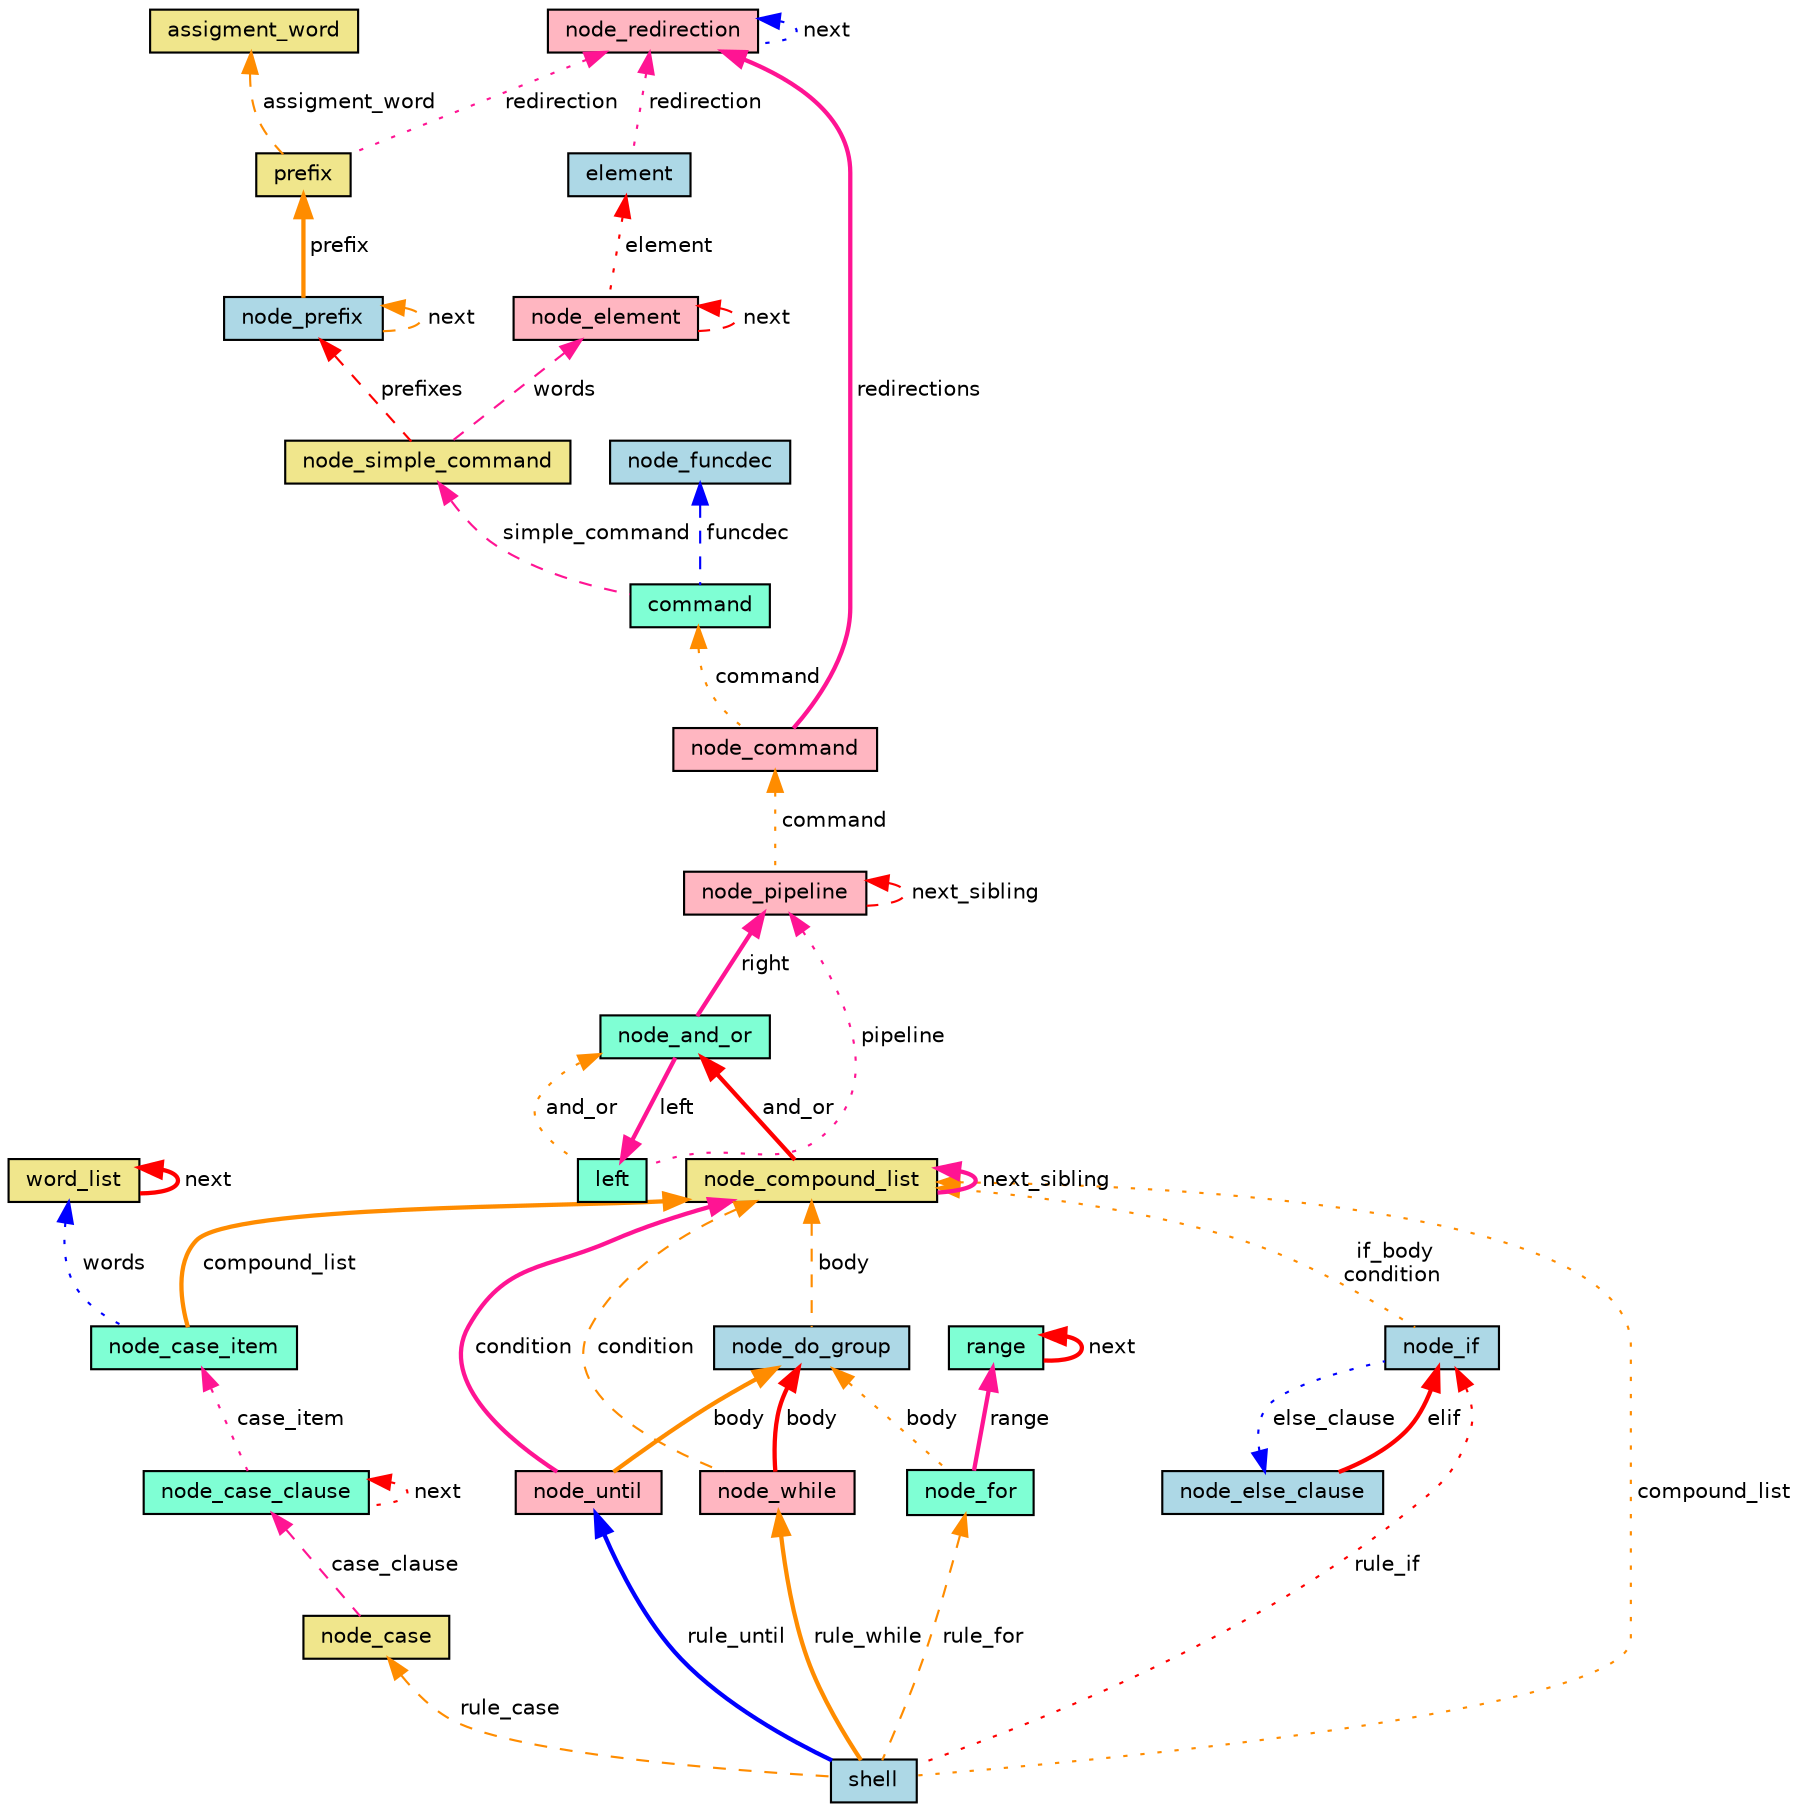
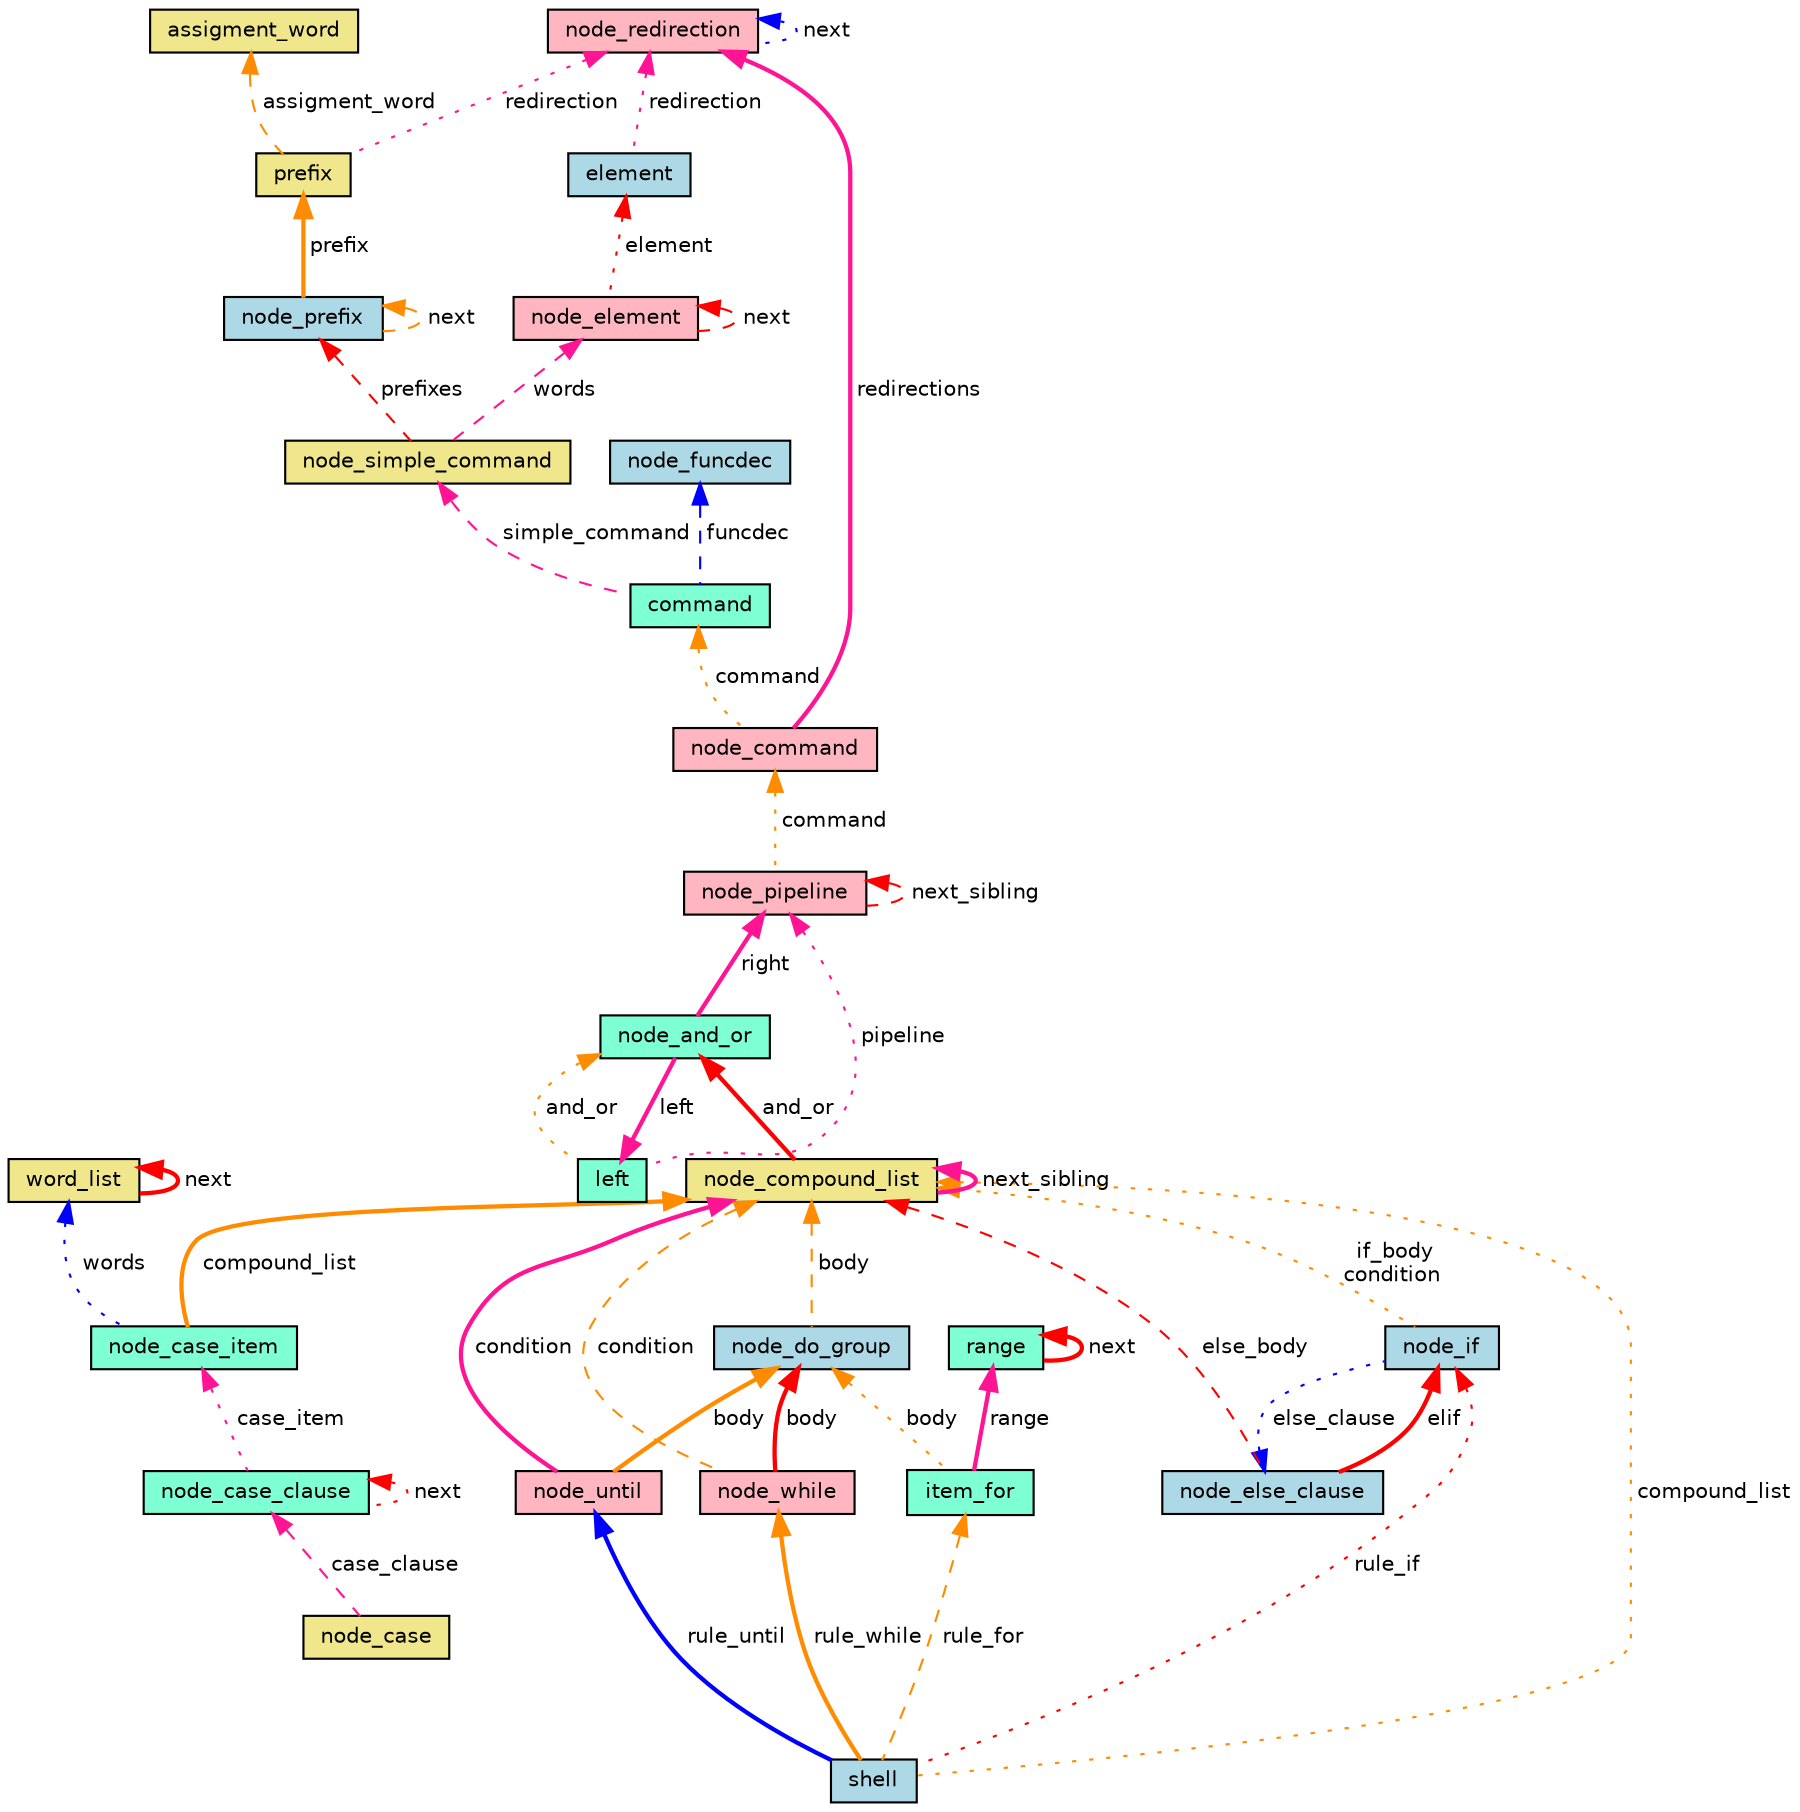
none -> (1116, 1299)
(970, 1493) -> (970, 1493)
(605, 1756) -> none
